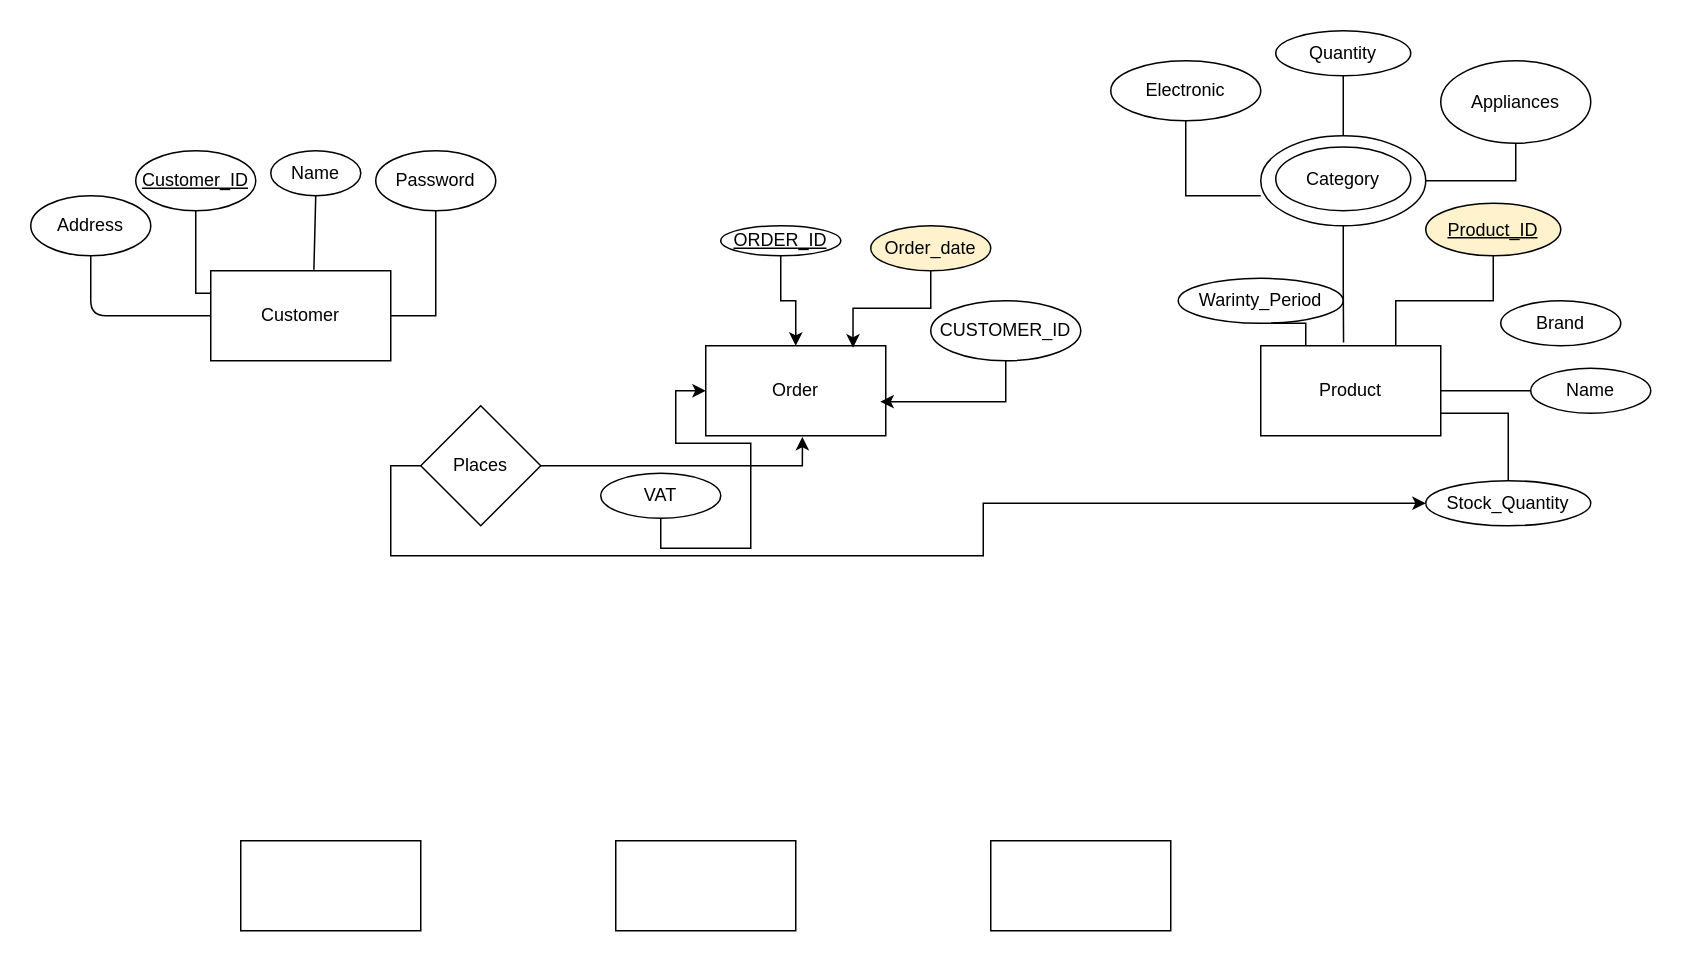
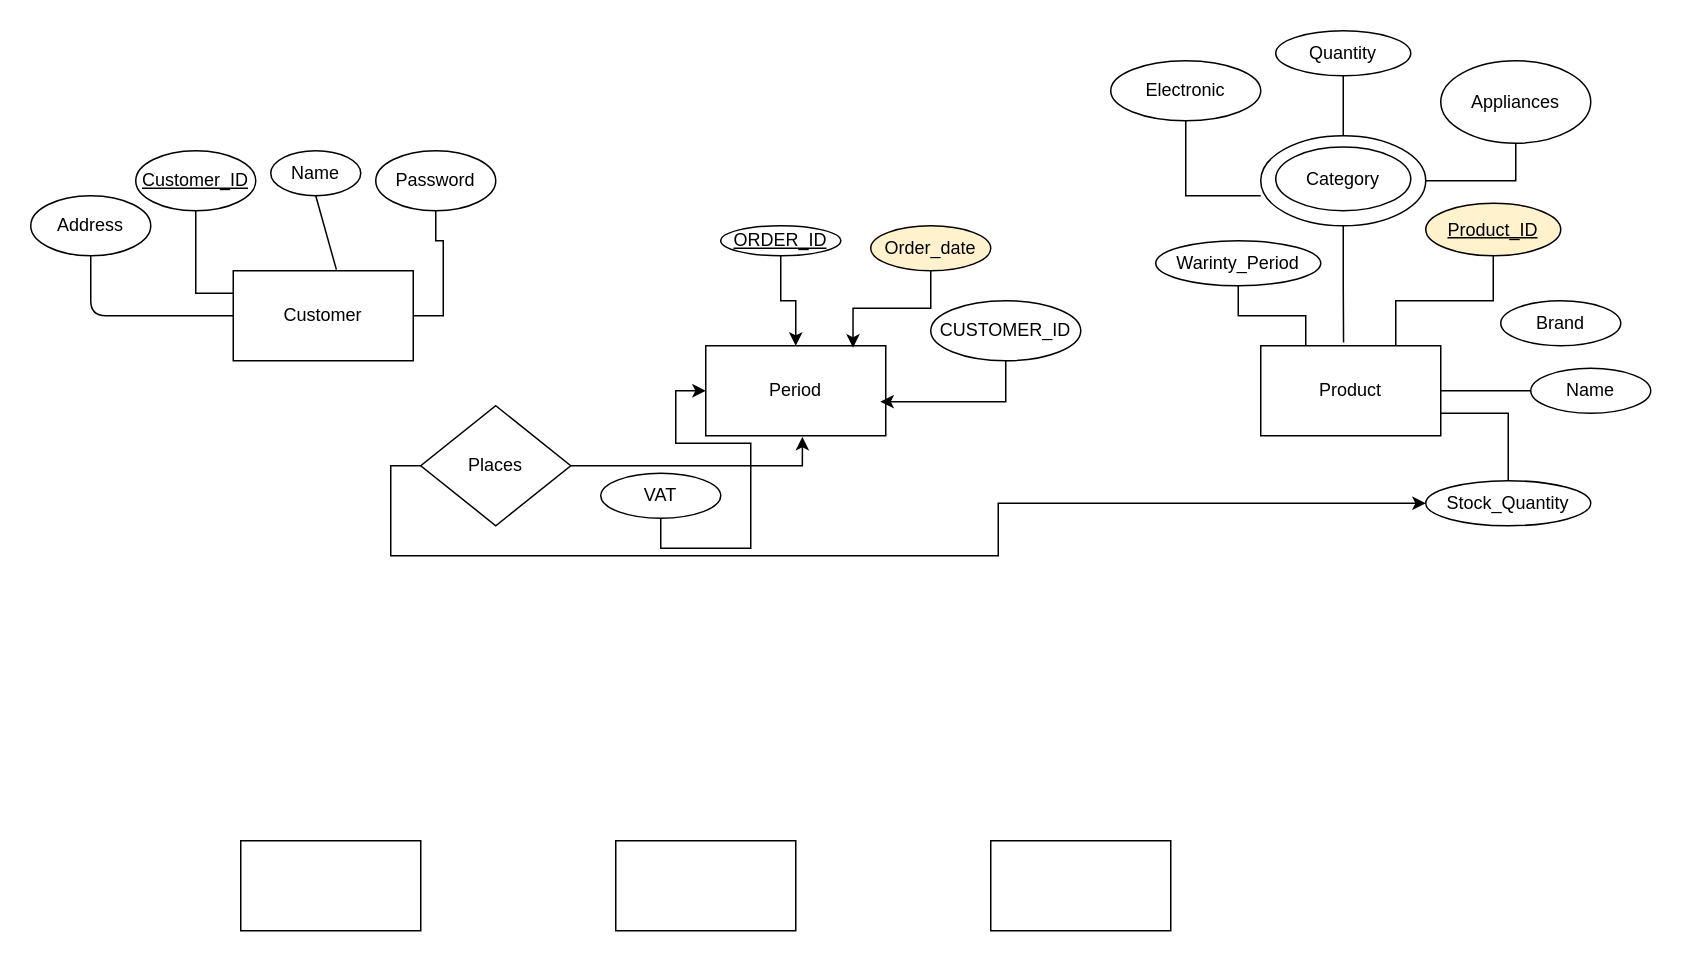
(1261, 301) -> (1238, 263)
(301, 316) -> (323, 316)
(796, 391) -> (796, 391)
(481, 466) -> (496, 466)
